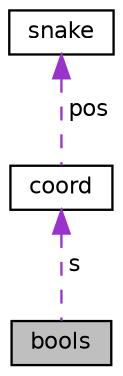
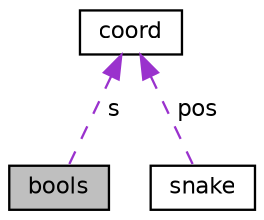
(61, 122) -> (172, 121)
